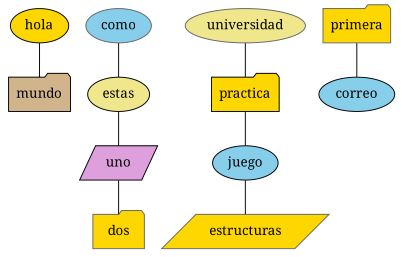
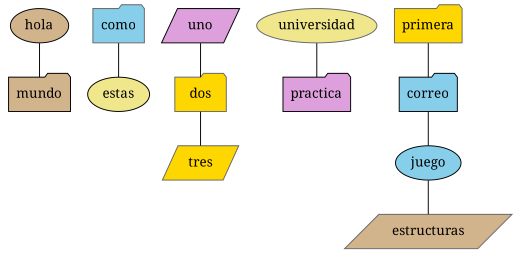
(40, 26) -> (40, 26)
(119, 26) -> (119, 26)
(245, 94) -> (317, 94)
(357, 94) -> (428, 94)
(119, 129) -> none
(245, 129) -> (428, 129)
none -> (201, 163)
(245, 232) -> (428, 232)
